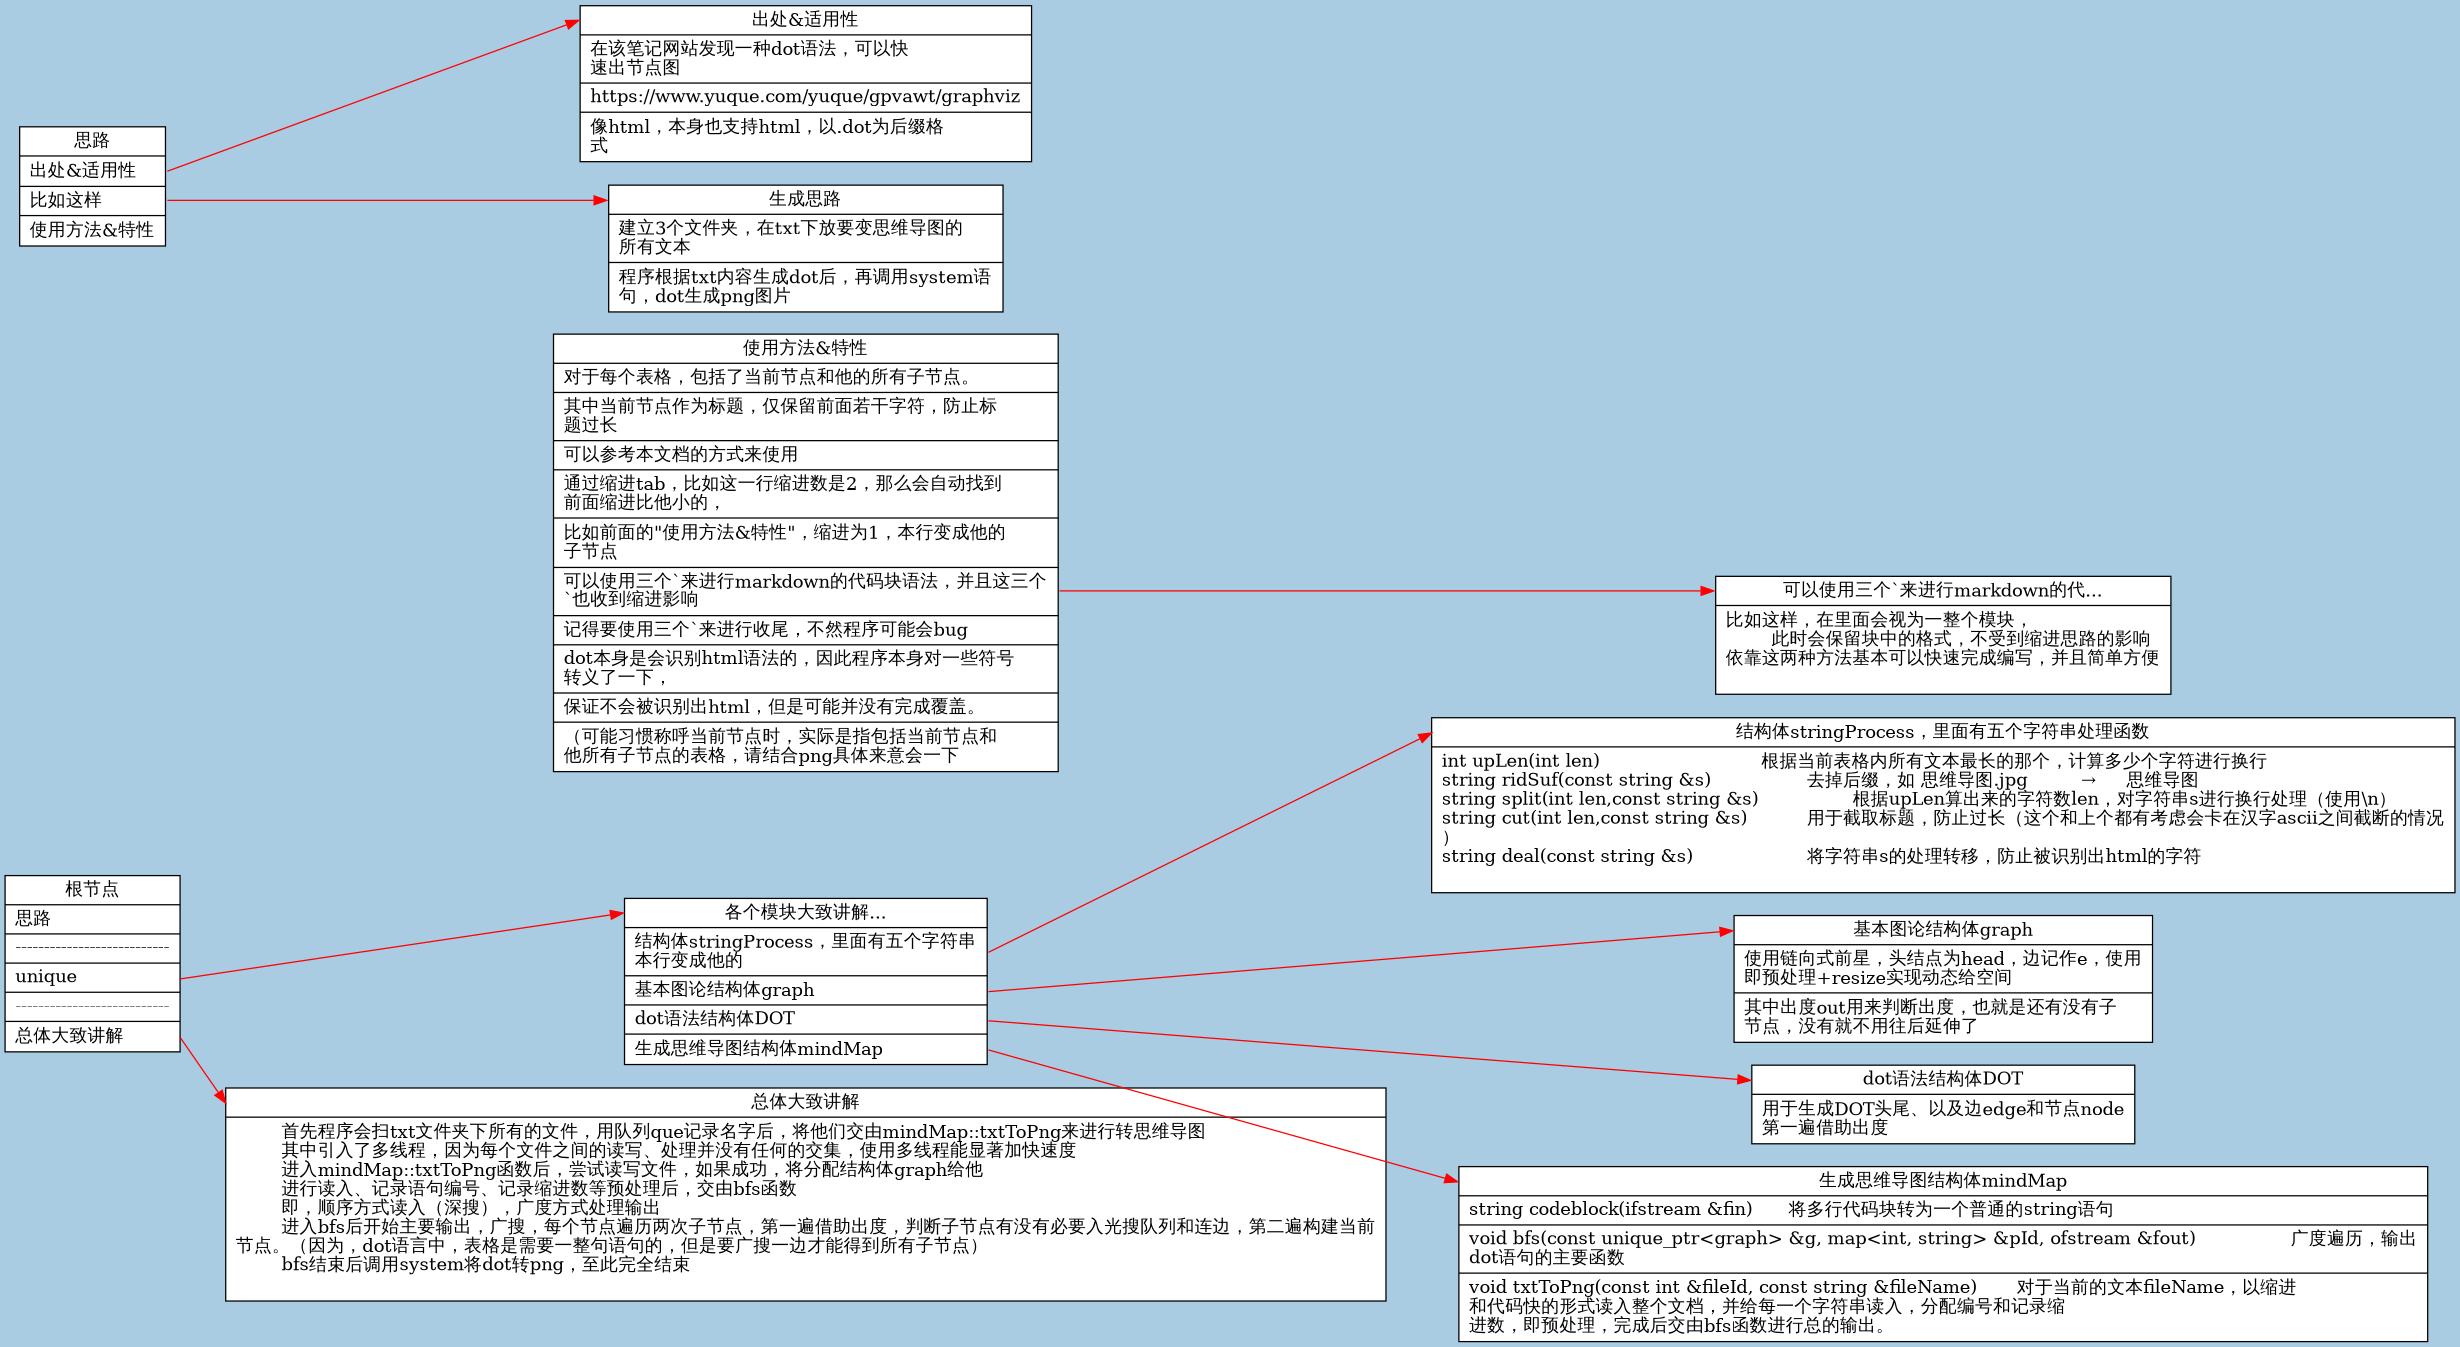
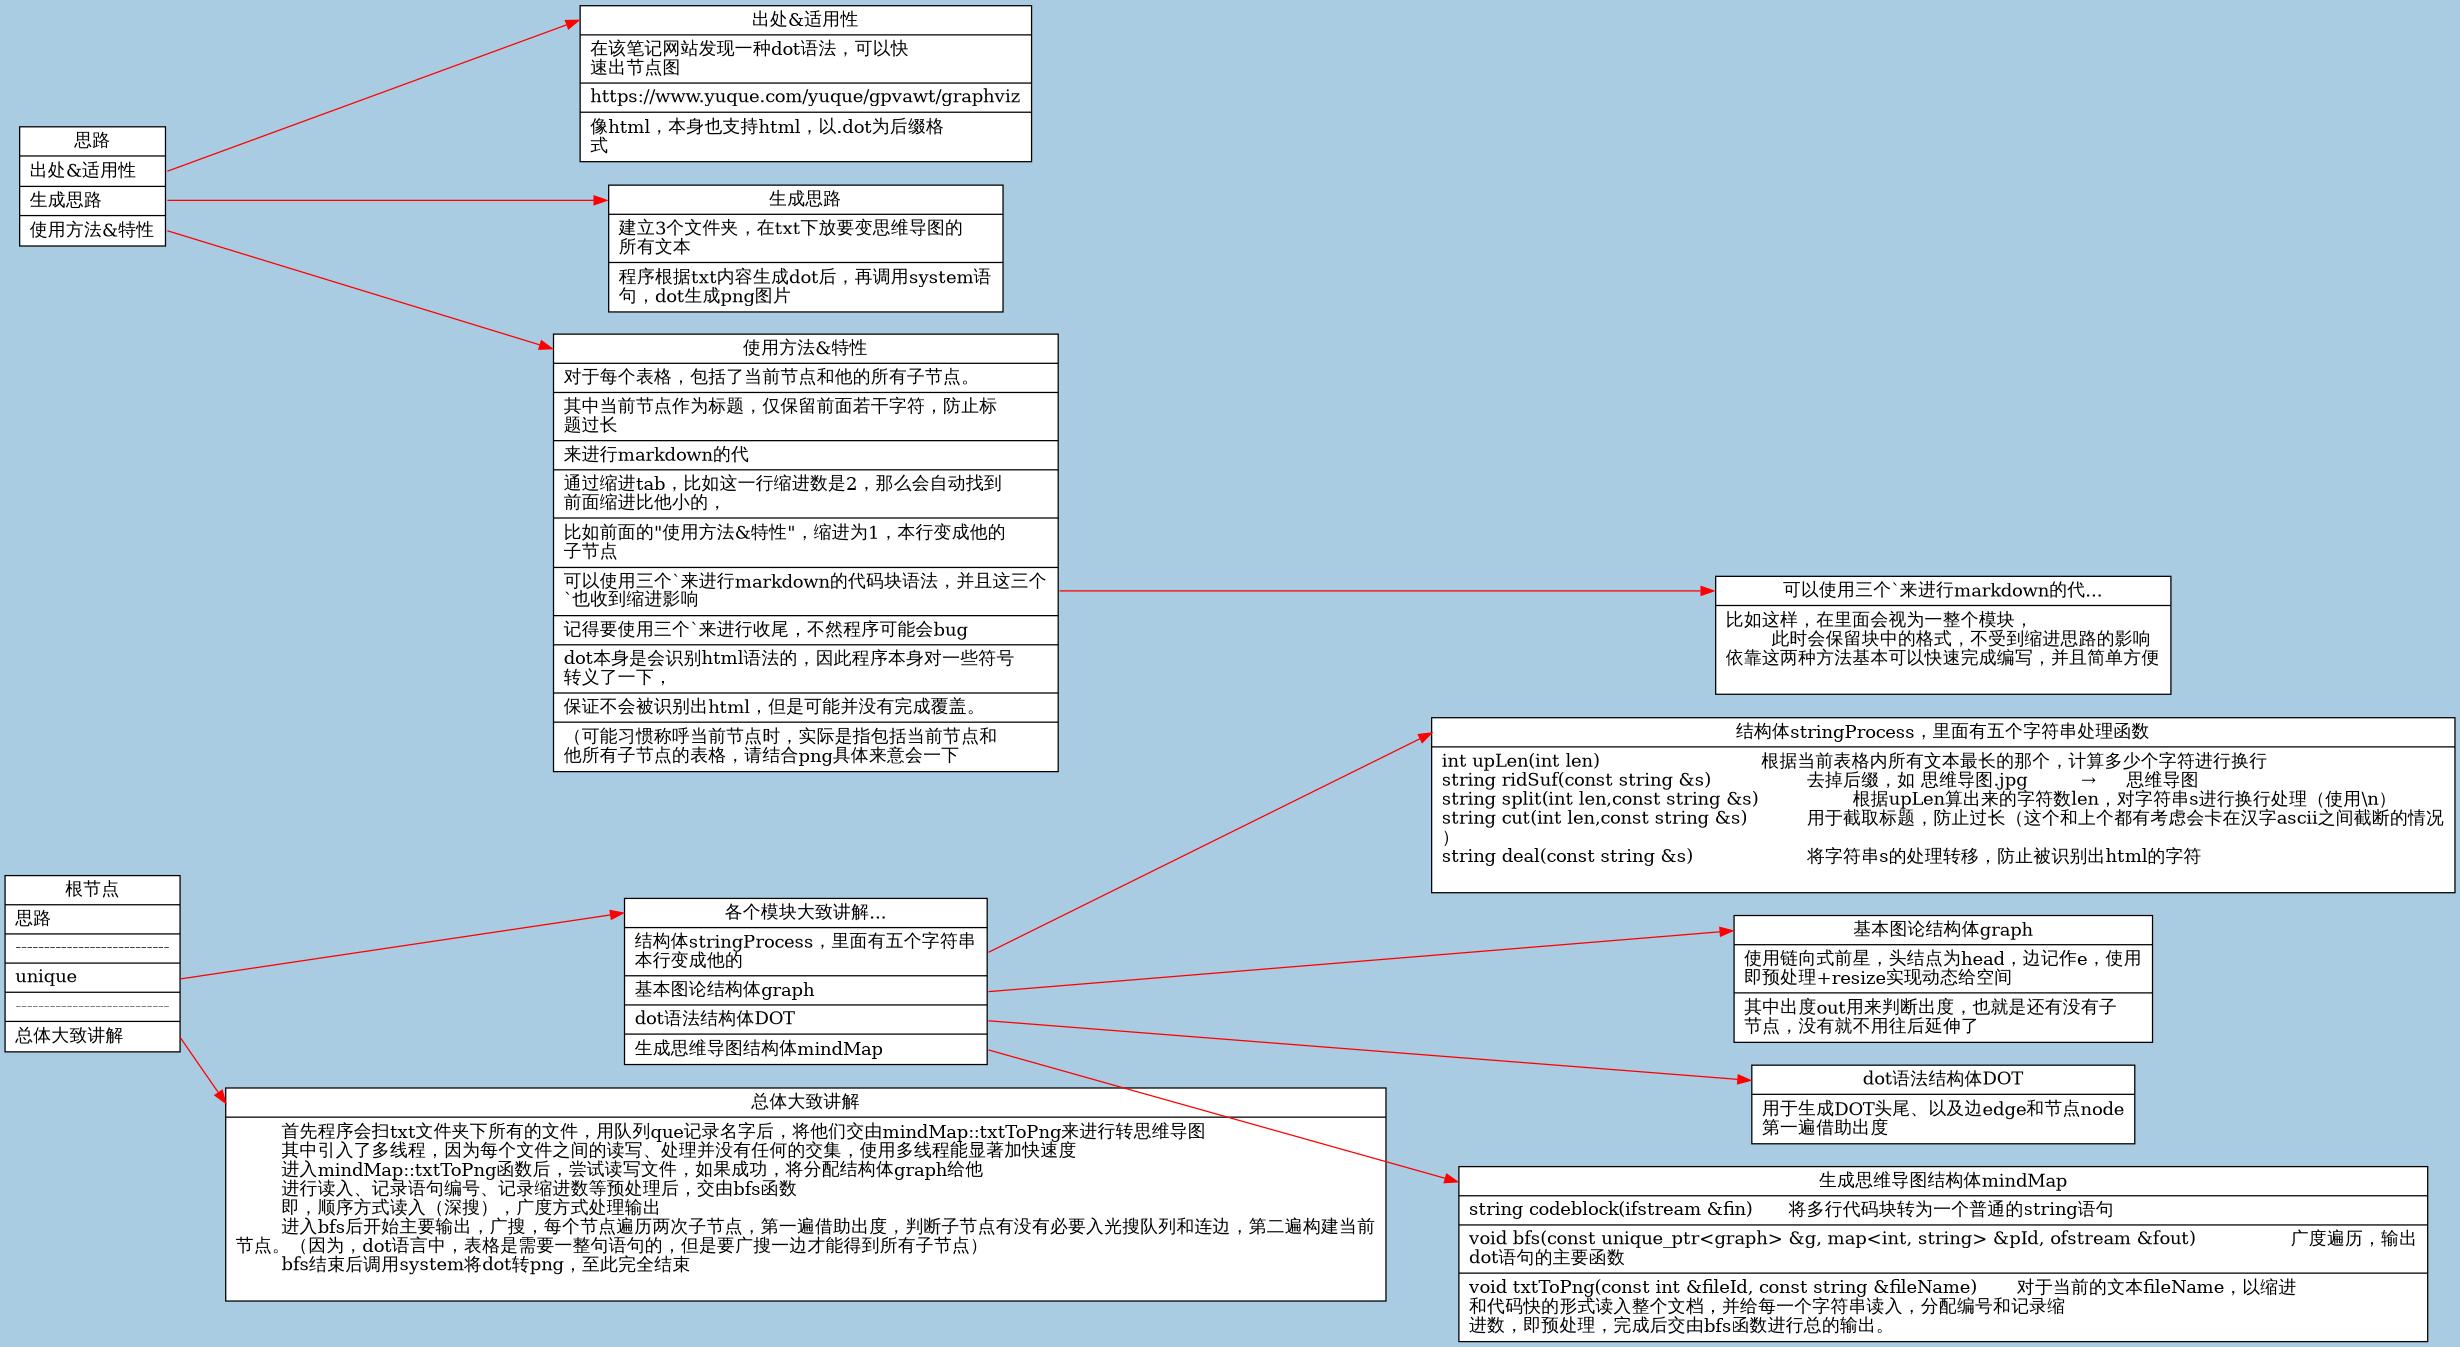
(67, 200) -> (67, 200)
none -> (354, 288)
(682, 455) -> (657, 455)
